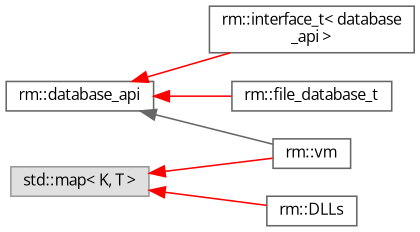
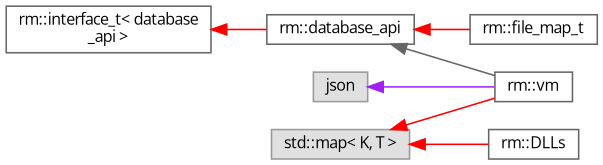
(189, 65) -> (247, 29)
none -> (341, 87)
(312, 96) -> (534, 29)
